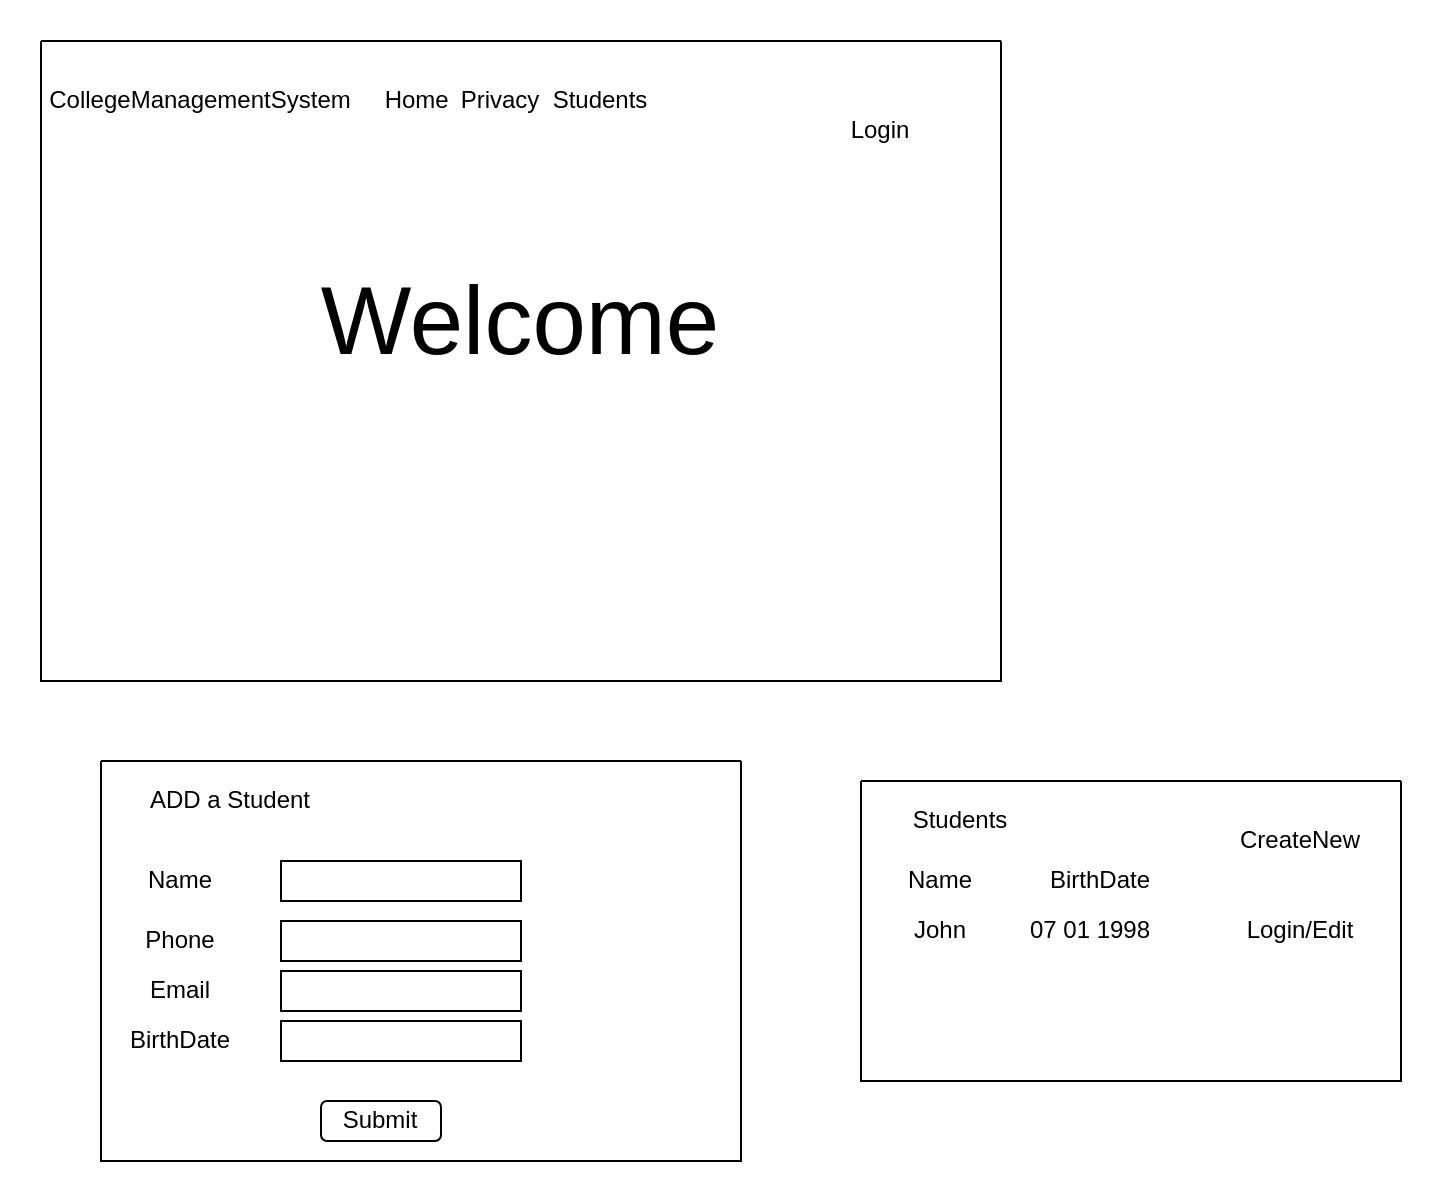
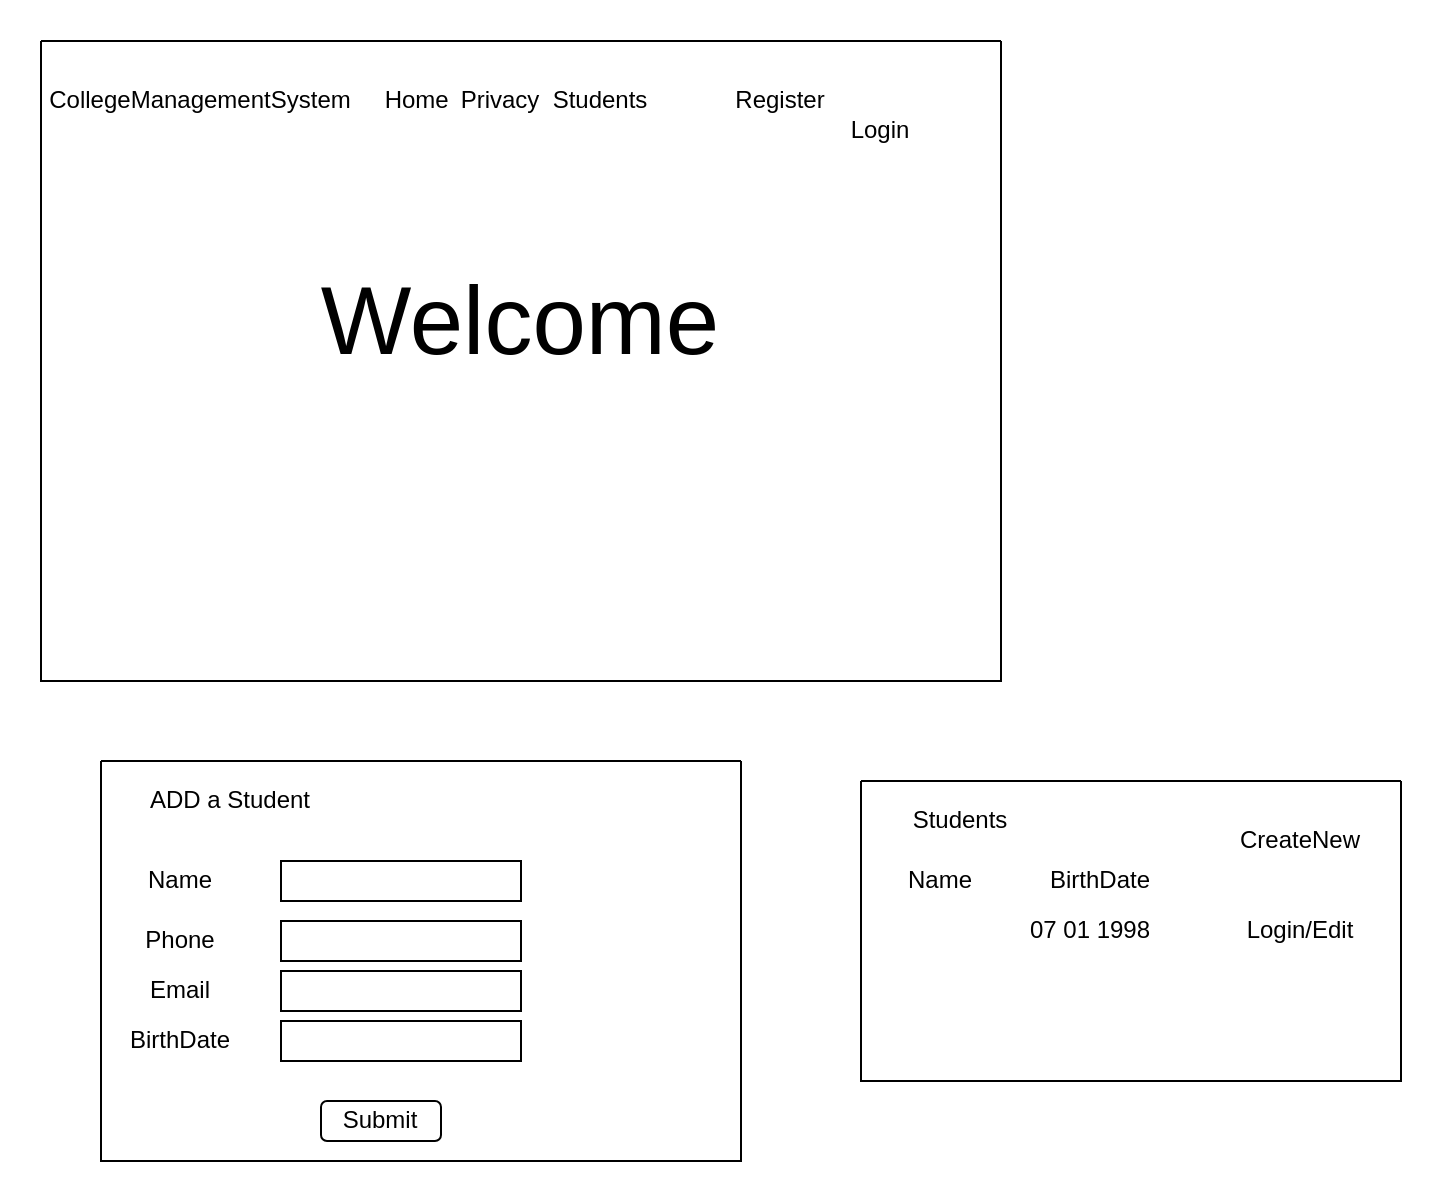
none -> (781, 101)
(941, 931) -> none
